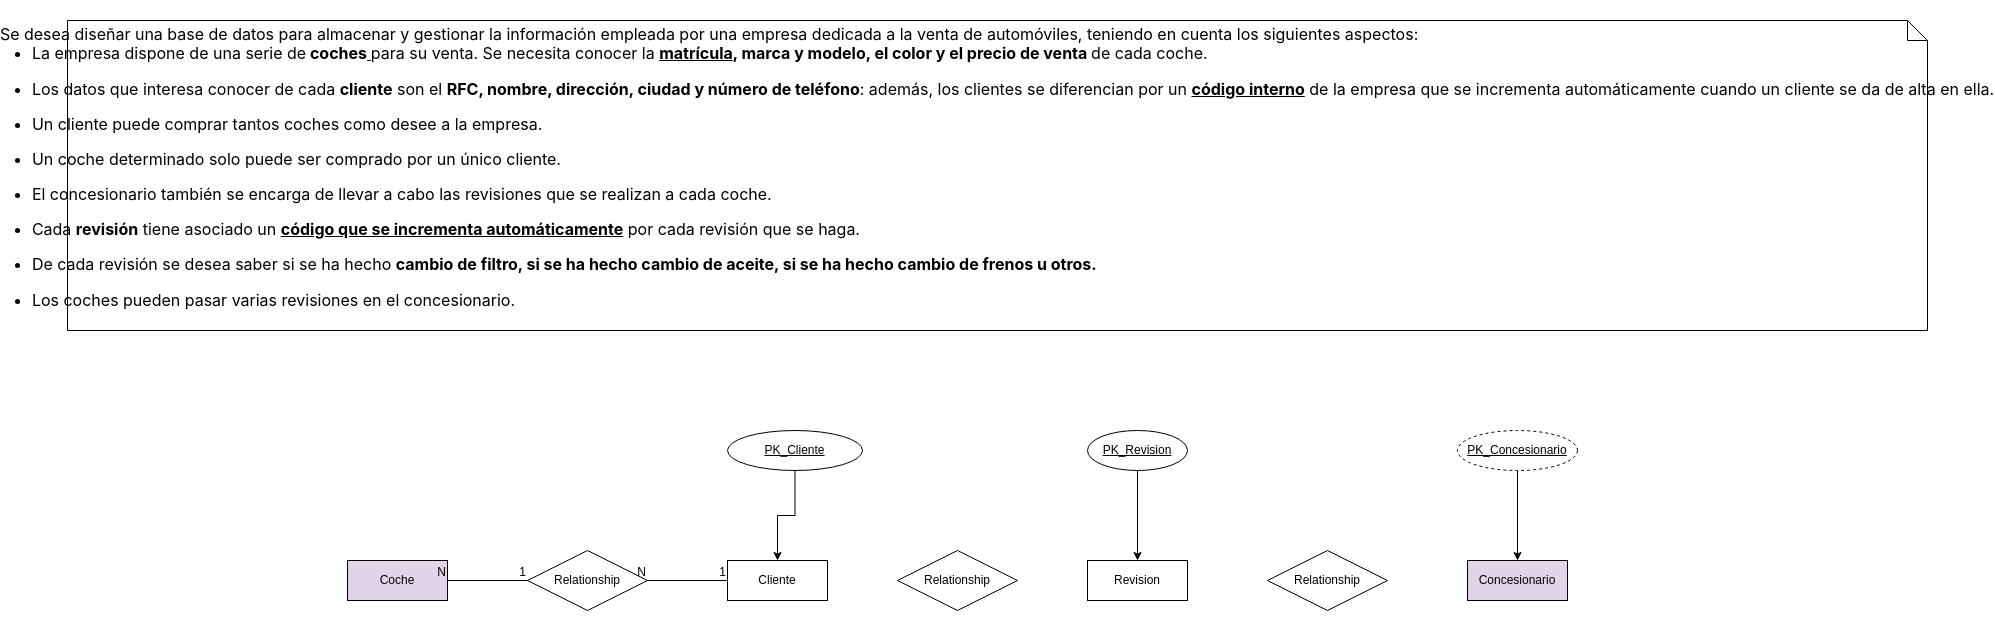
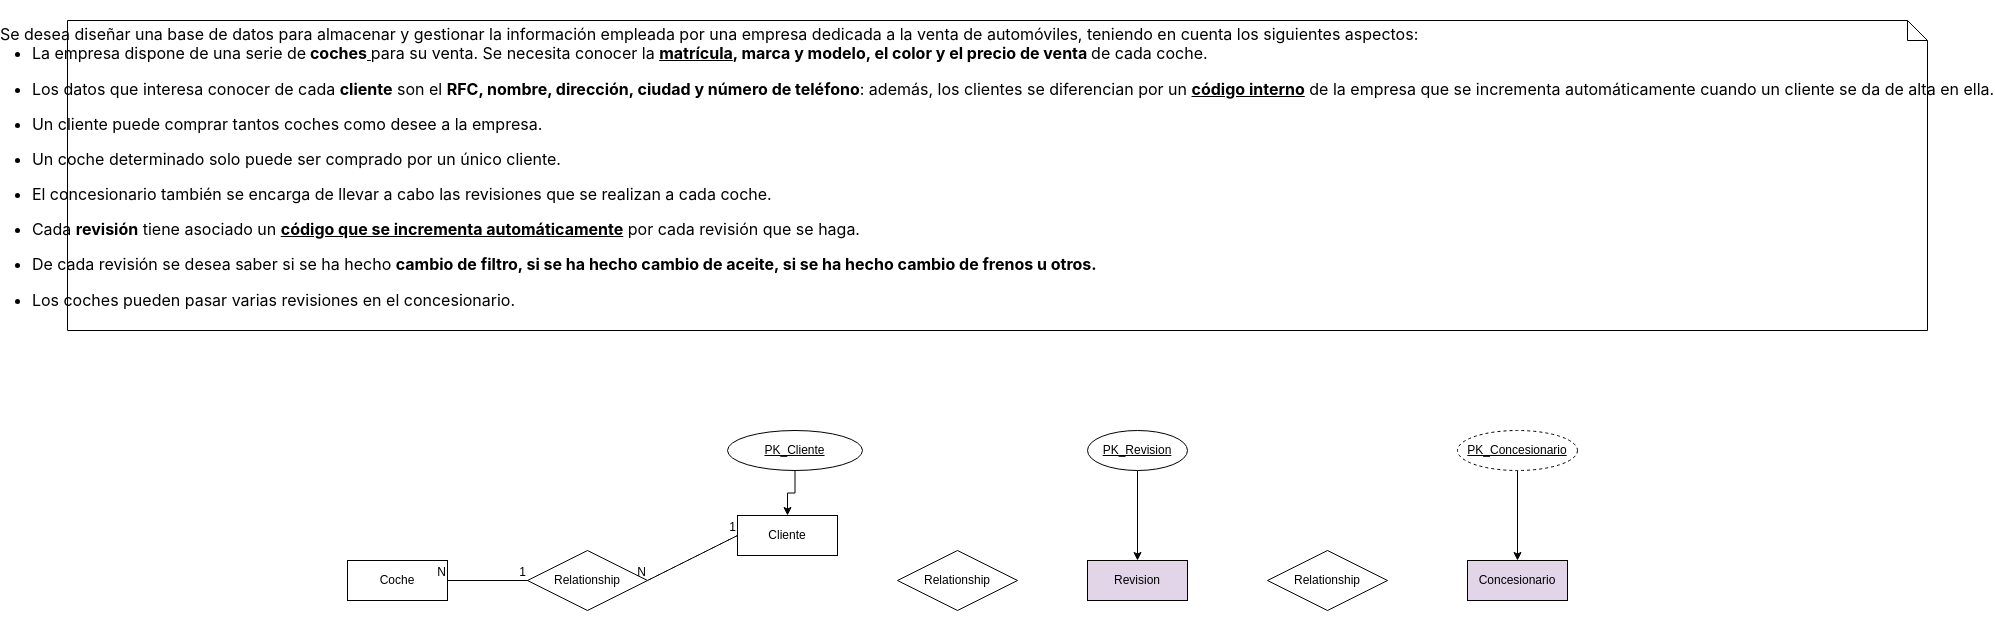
(398, 581) -> (398, 581)
(778, 581) -> (788, 536)
(1138, 581) -> (1138, 581)
